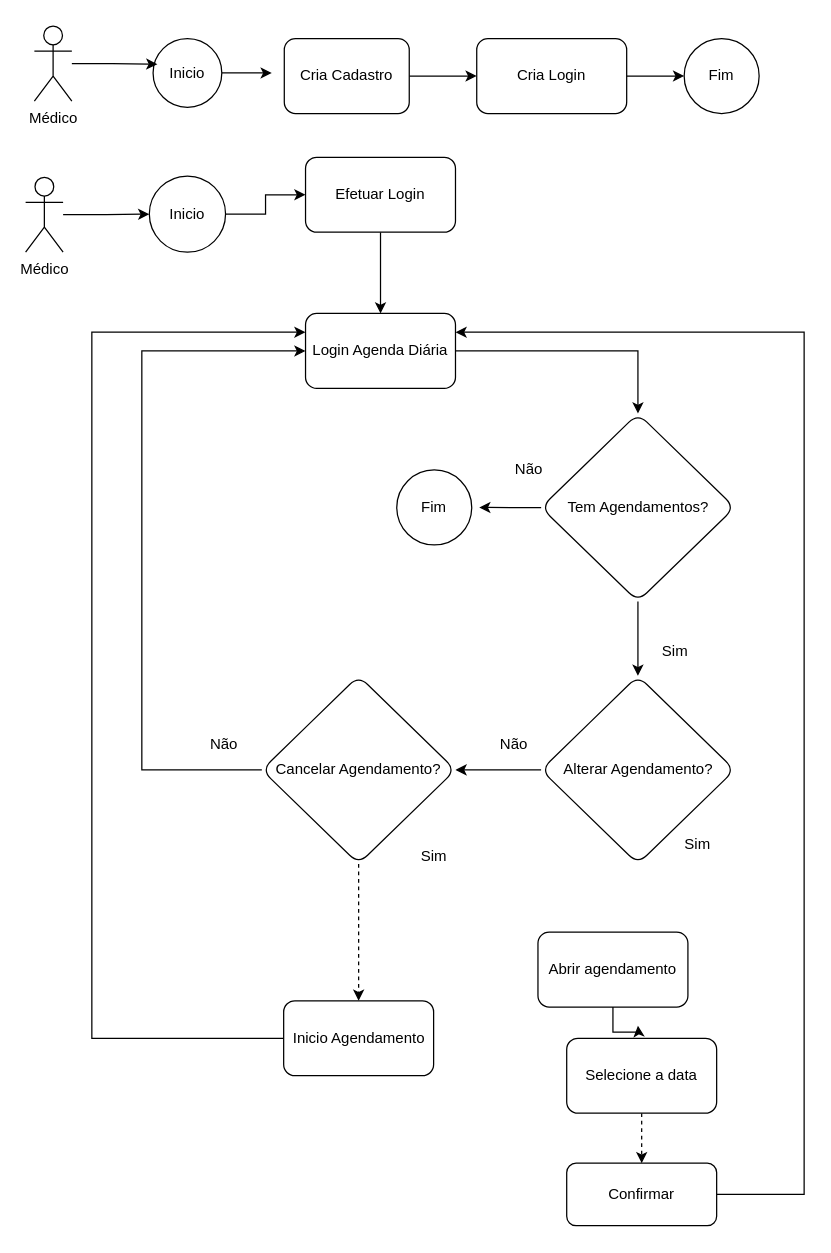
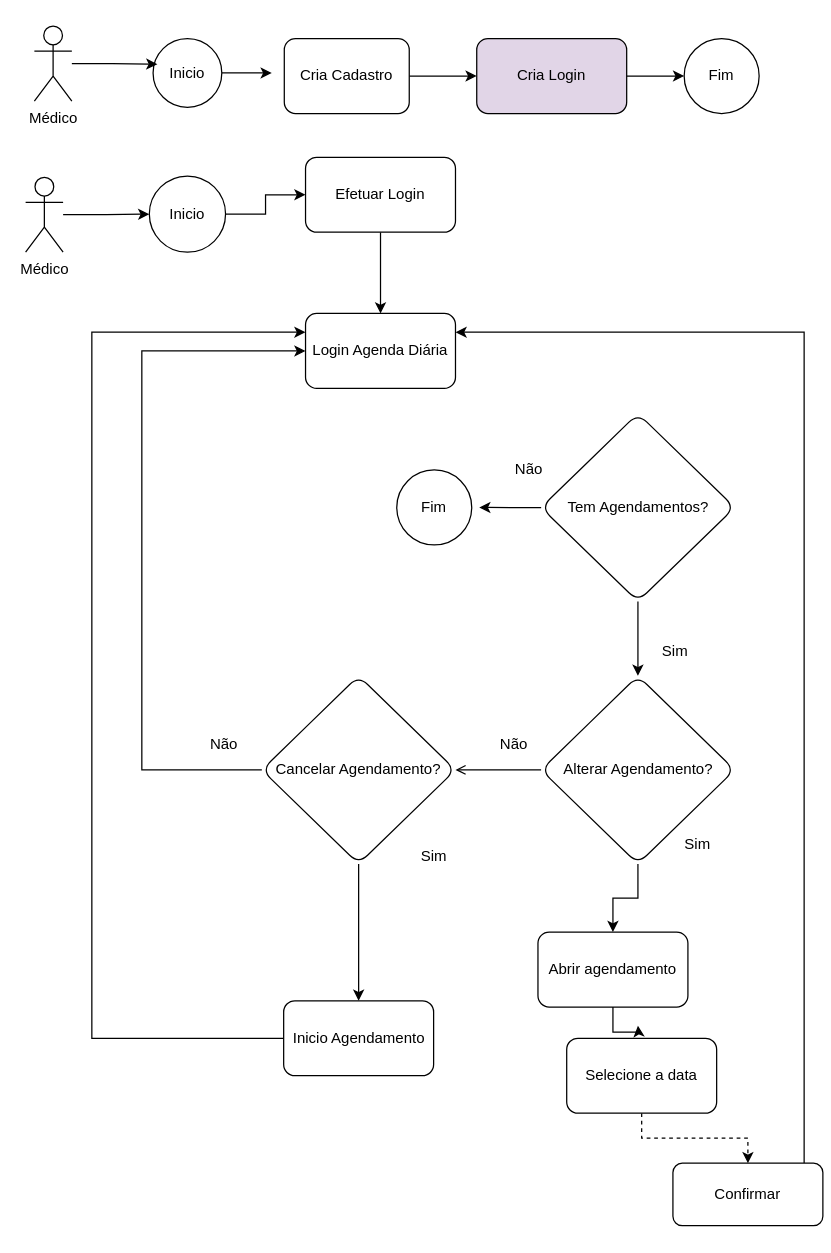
(552, 76) -> (552, 76)
(574, 351) -> none
(465, 770) -> (462, 770)
none -> (630, 898)
(359, 928) -> (359, 928)
(642, 1194) -> (748, 1194)
